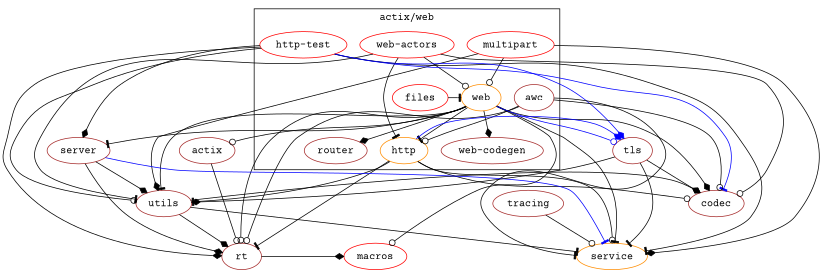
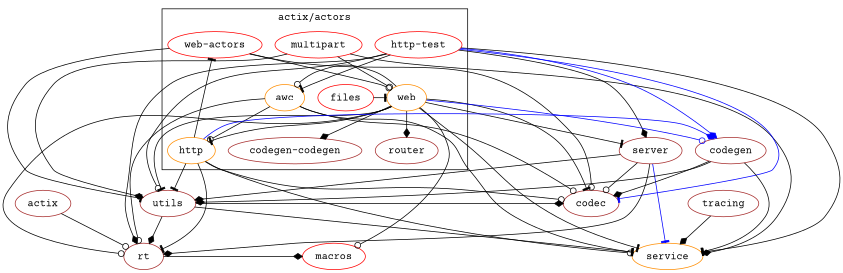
(407, 17) -> (315, 17)
none -> (329, 77)
(384, 96) -> (203, 100)
(534, 98) -> (285, 98)
(617, 122) -> (546, 133)
(351, 127) -> (374, 72)
(492, 151) -> (295, 151)
(633, 151) -> (731, 151)
none -> (623, 175)
(567, 228) -> (699, 227)
